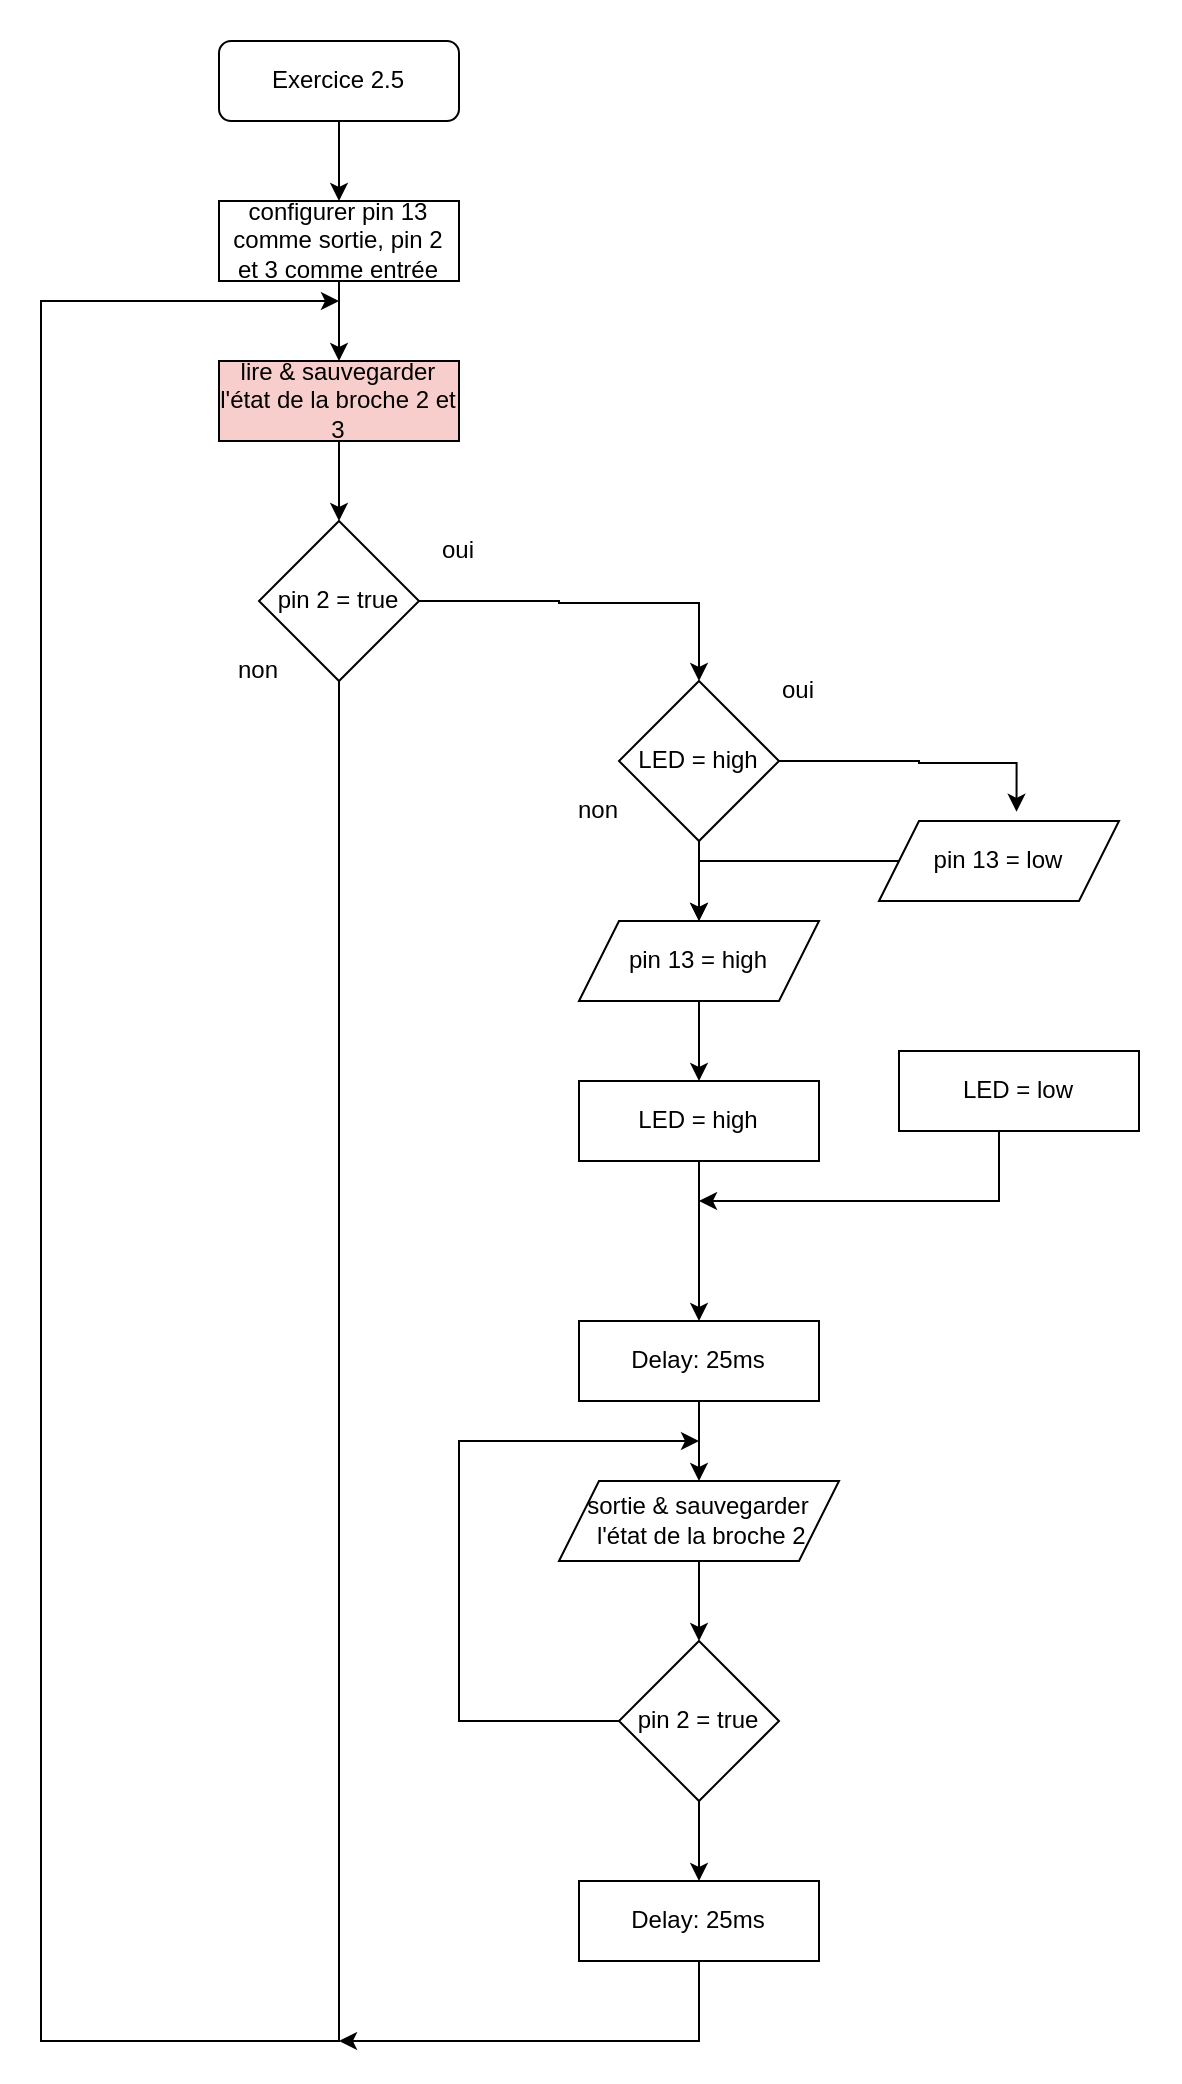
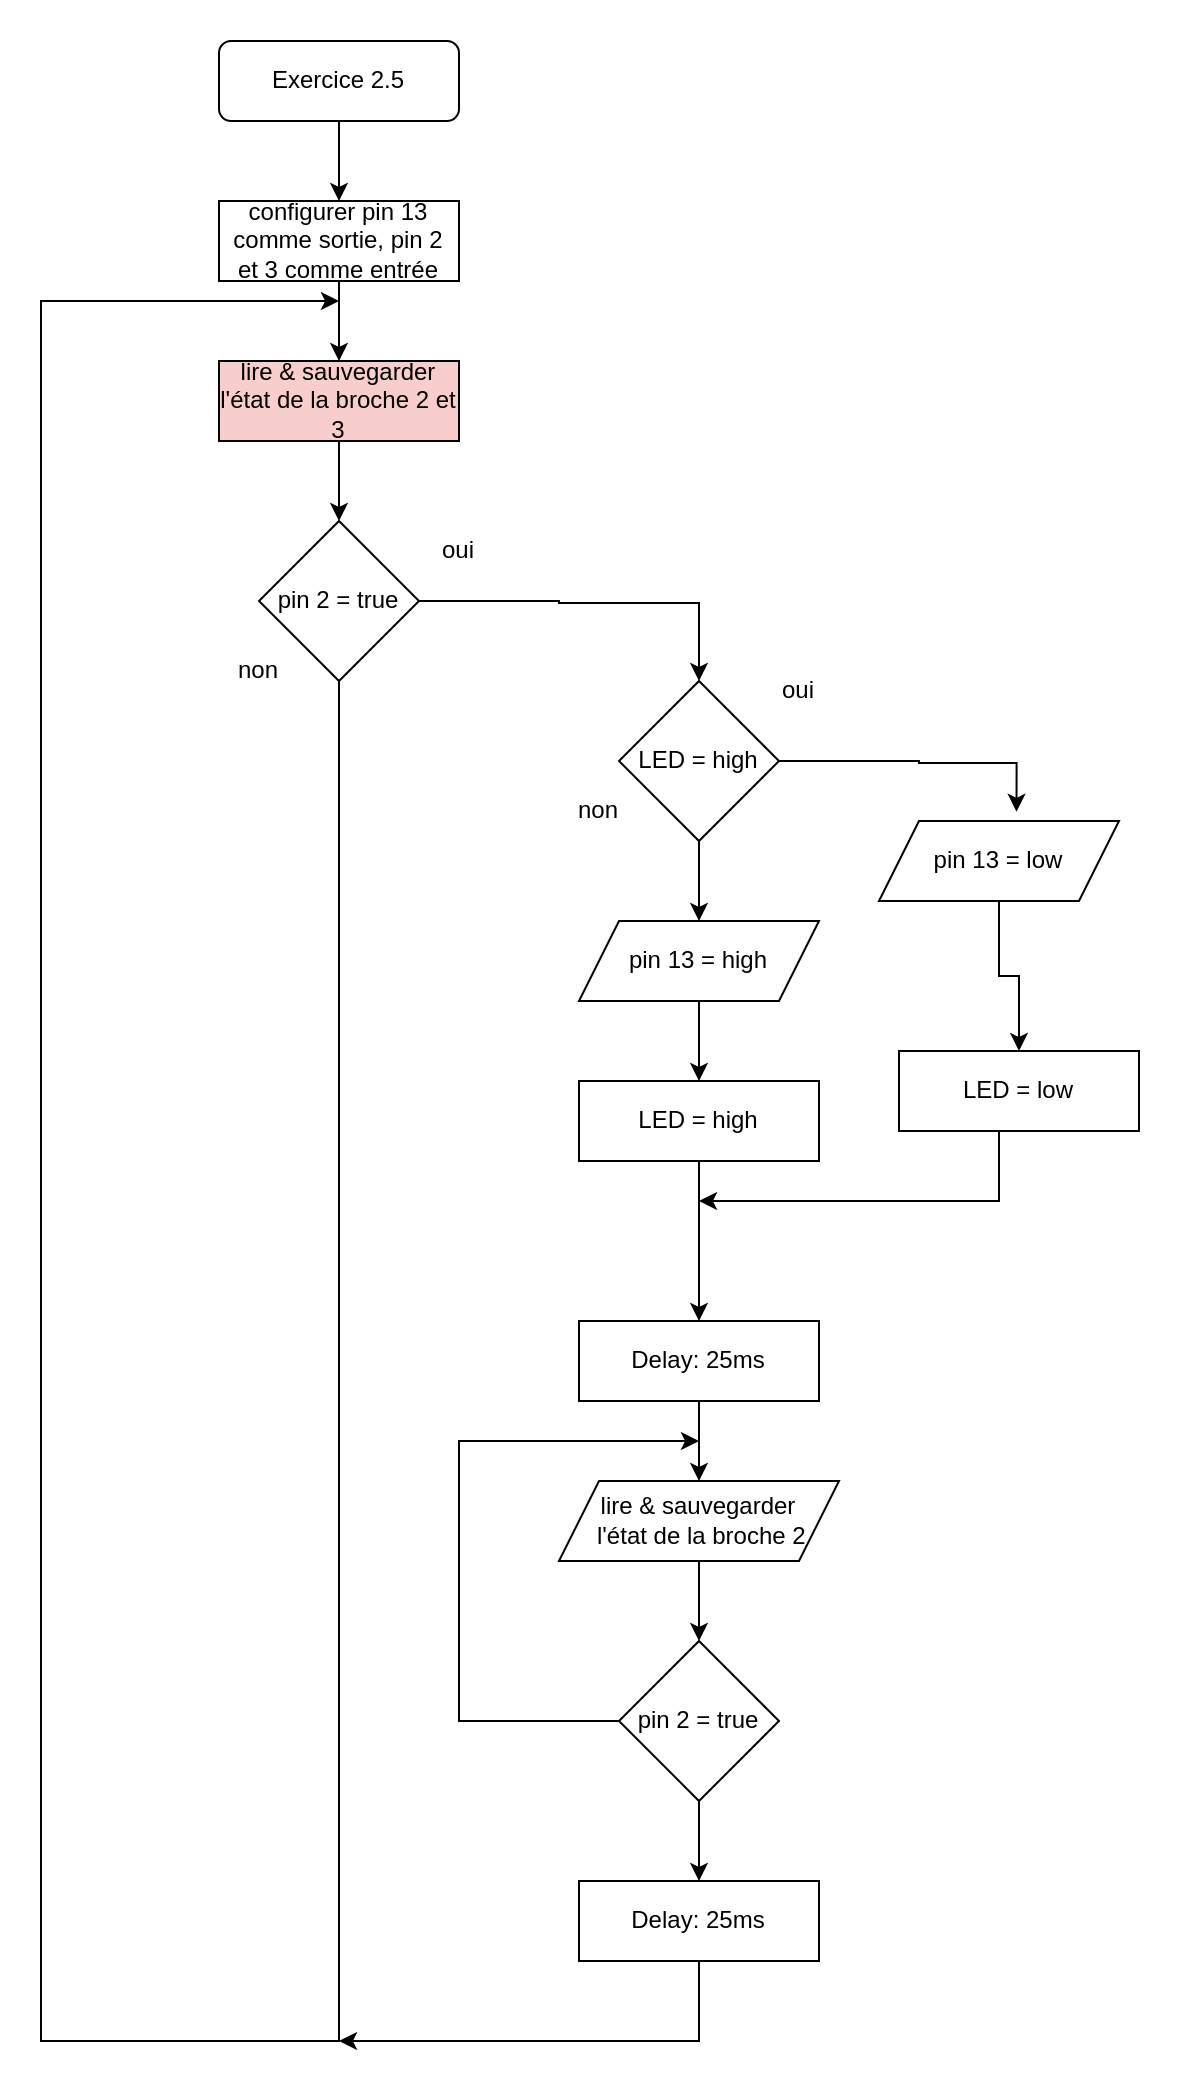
(801, 861) -> (1002, 976)
(699, 1521) -> (699, 1521)
